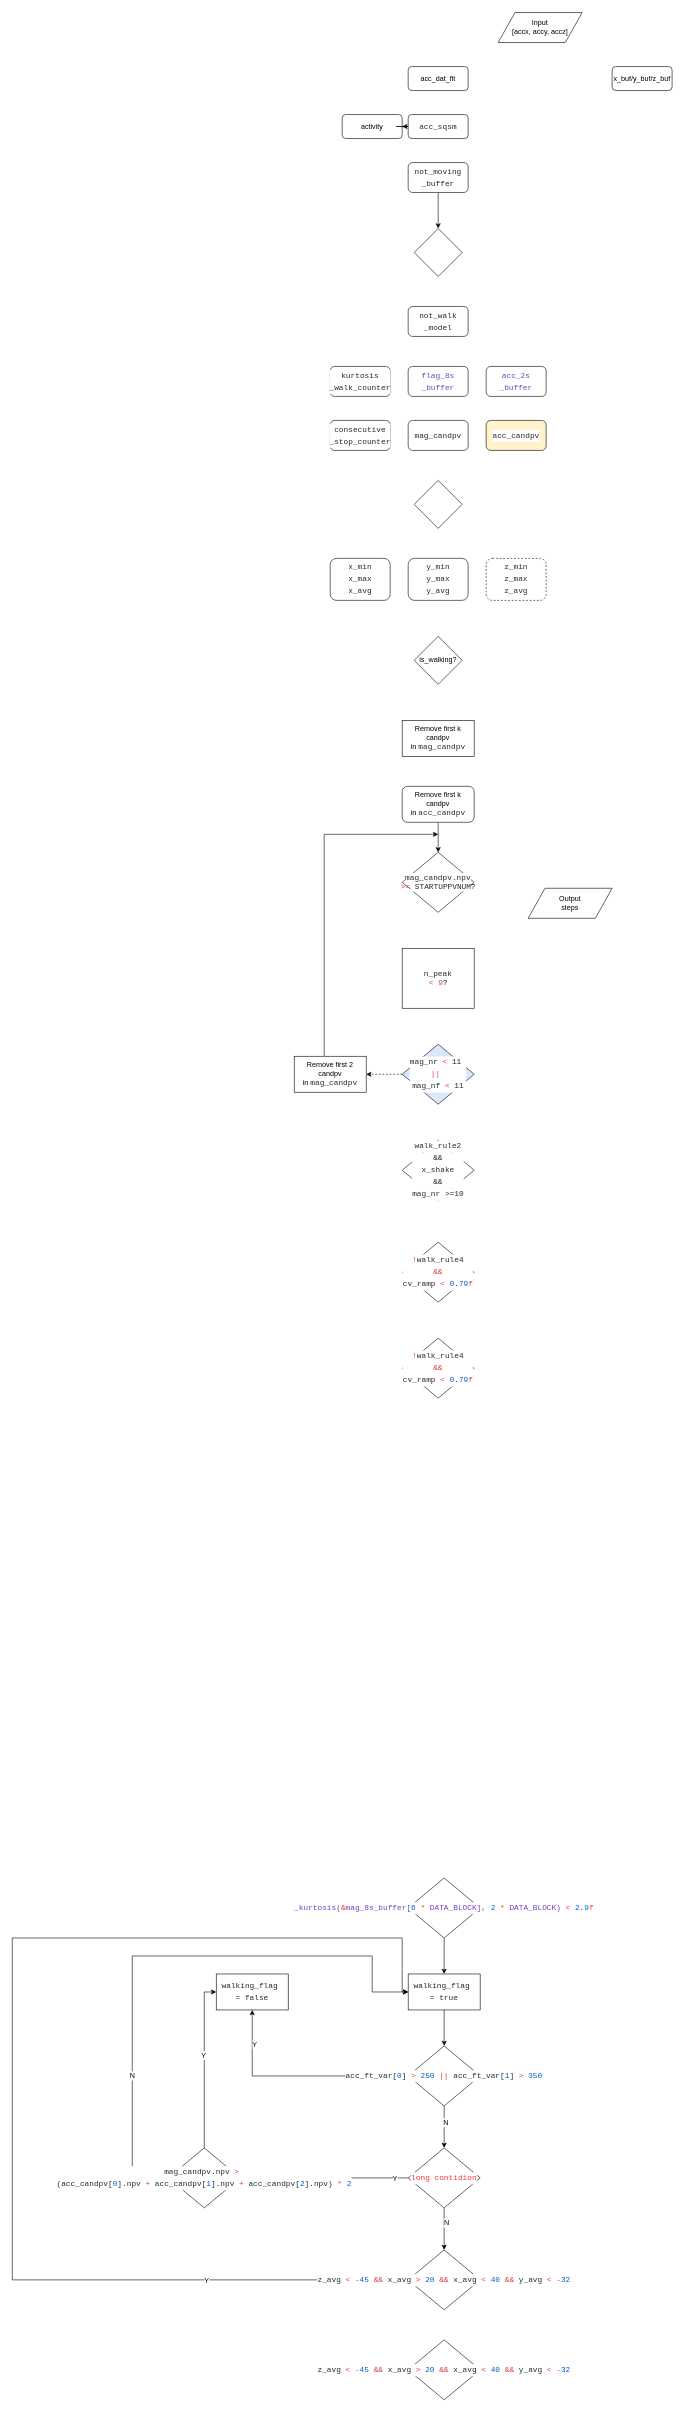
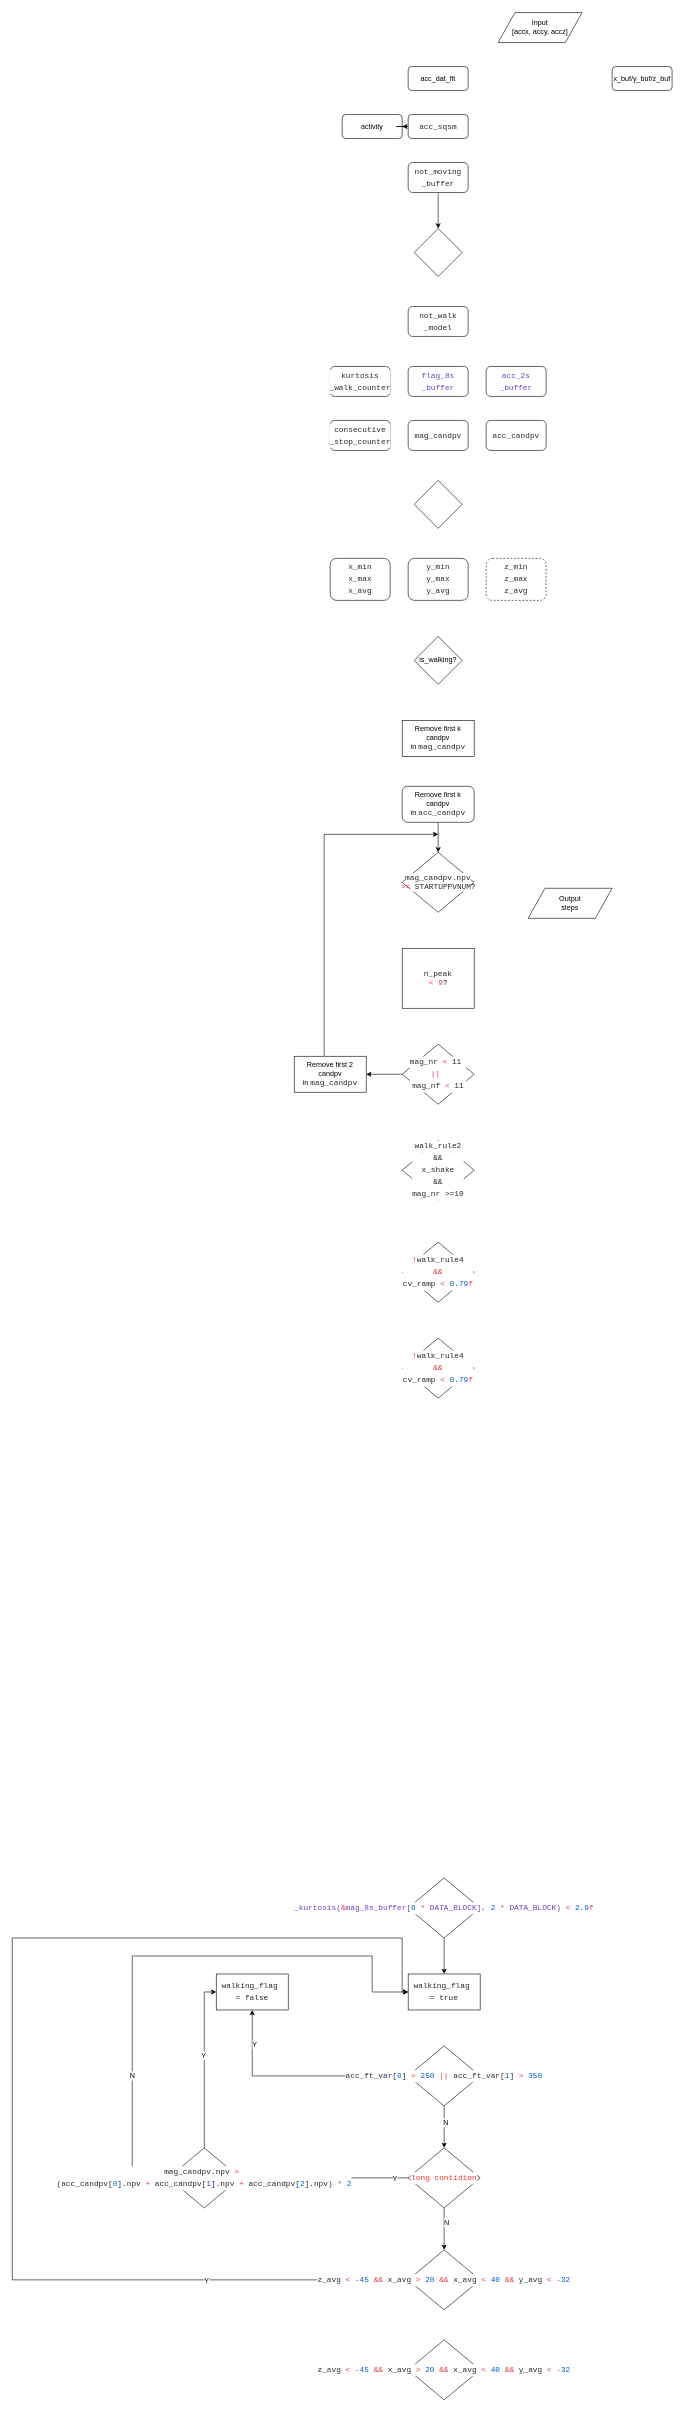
(516, 435) -> (516, 435)
(386, 1074) -> (386, 1074)
(438, 1074) -> (438, 1074)
(444, 2040) -> none
